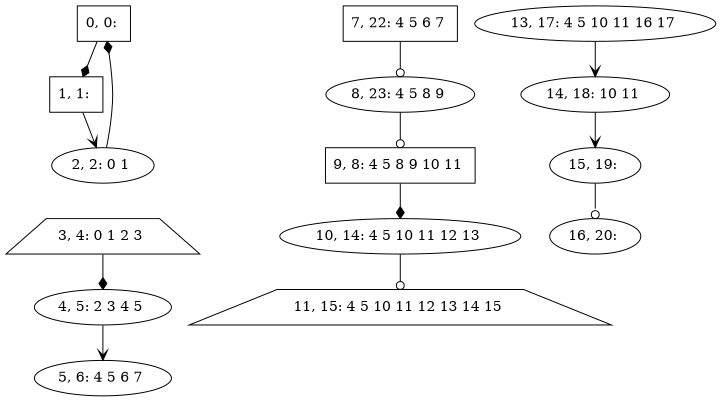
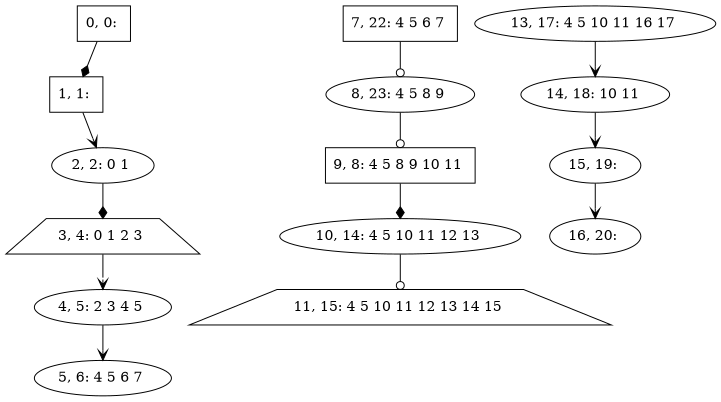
(113, 101) -> (103, 195)
(595, 196) -> (595, 196)
(103, 266) -> (103, 266)
